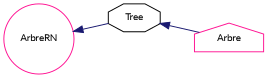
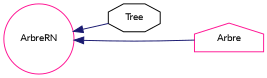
(184, 29) -> (139, 41)
